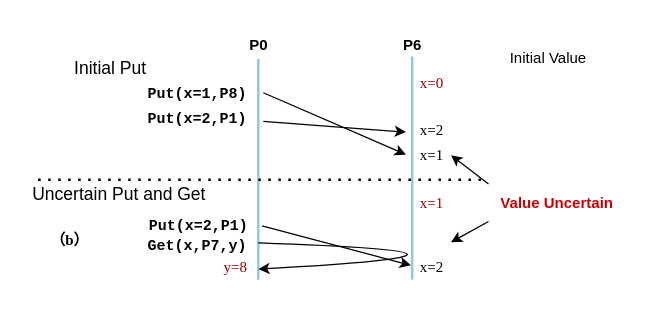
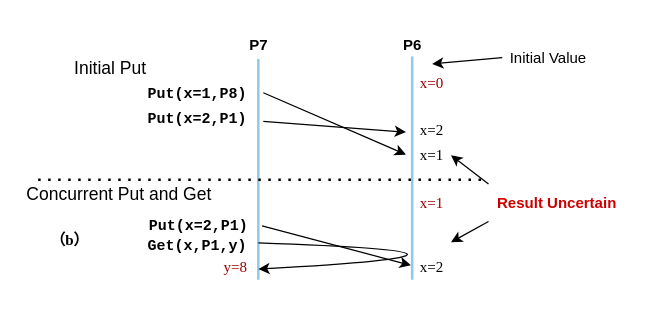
(259, 46) -> (259, 46)
none -> (471, 60)
(119, 194) -> (119, 194)
(557, 203) -> (557, 203)
(198, 246) -> (198, 246)
